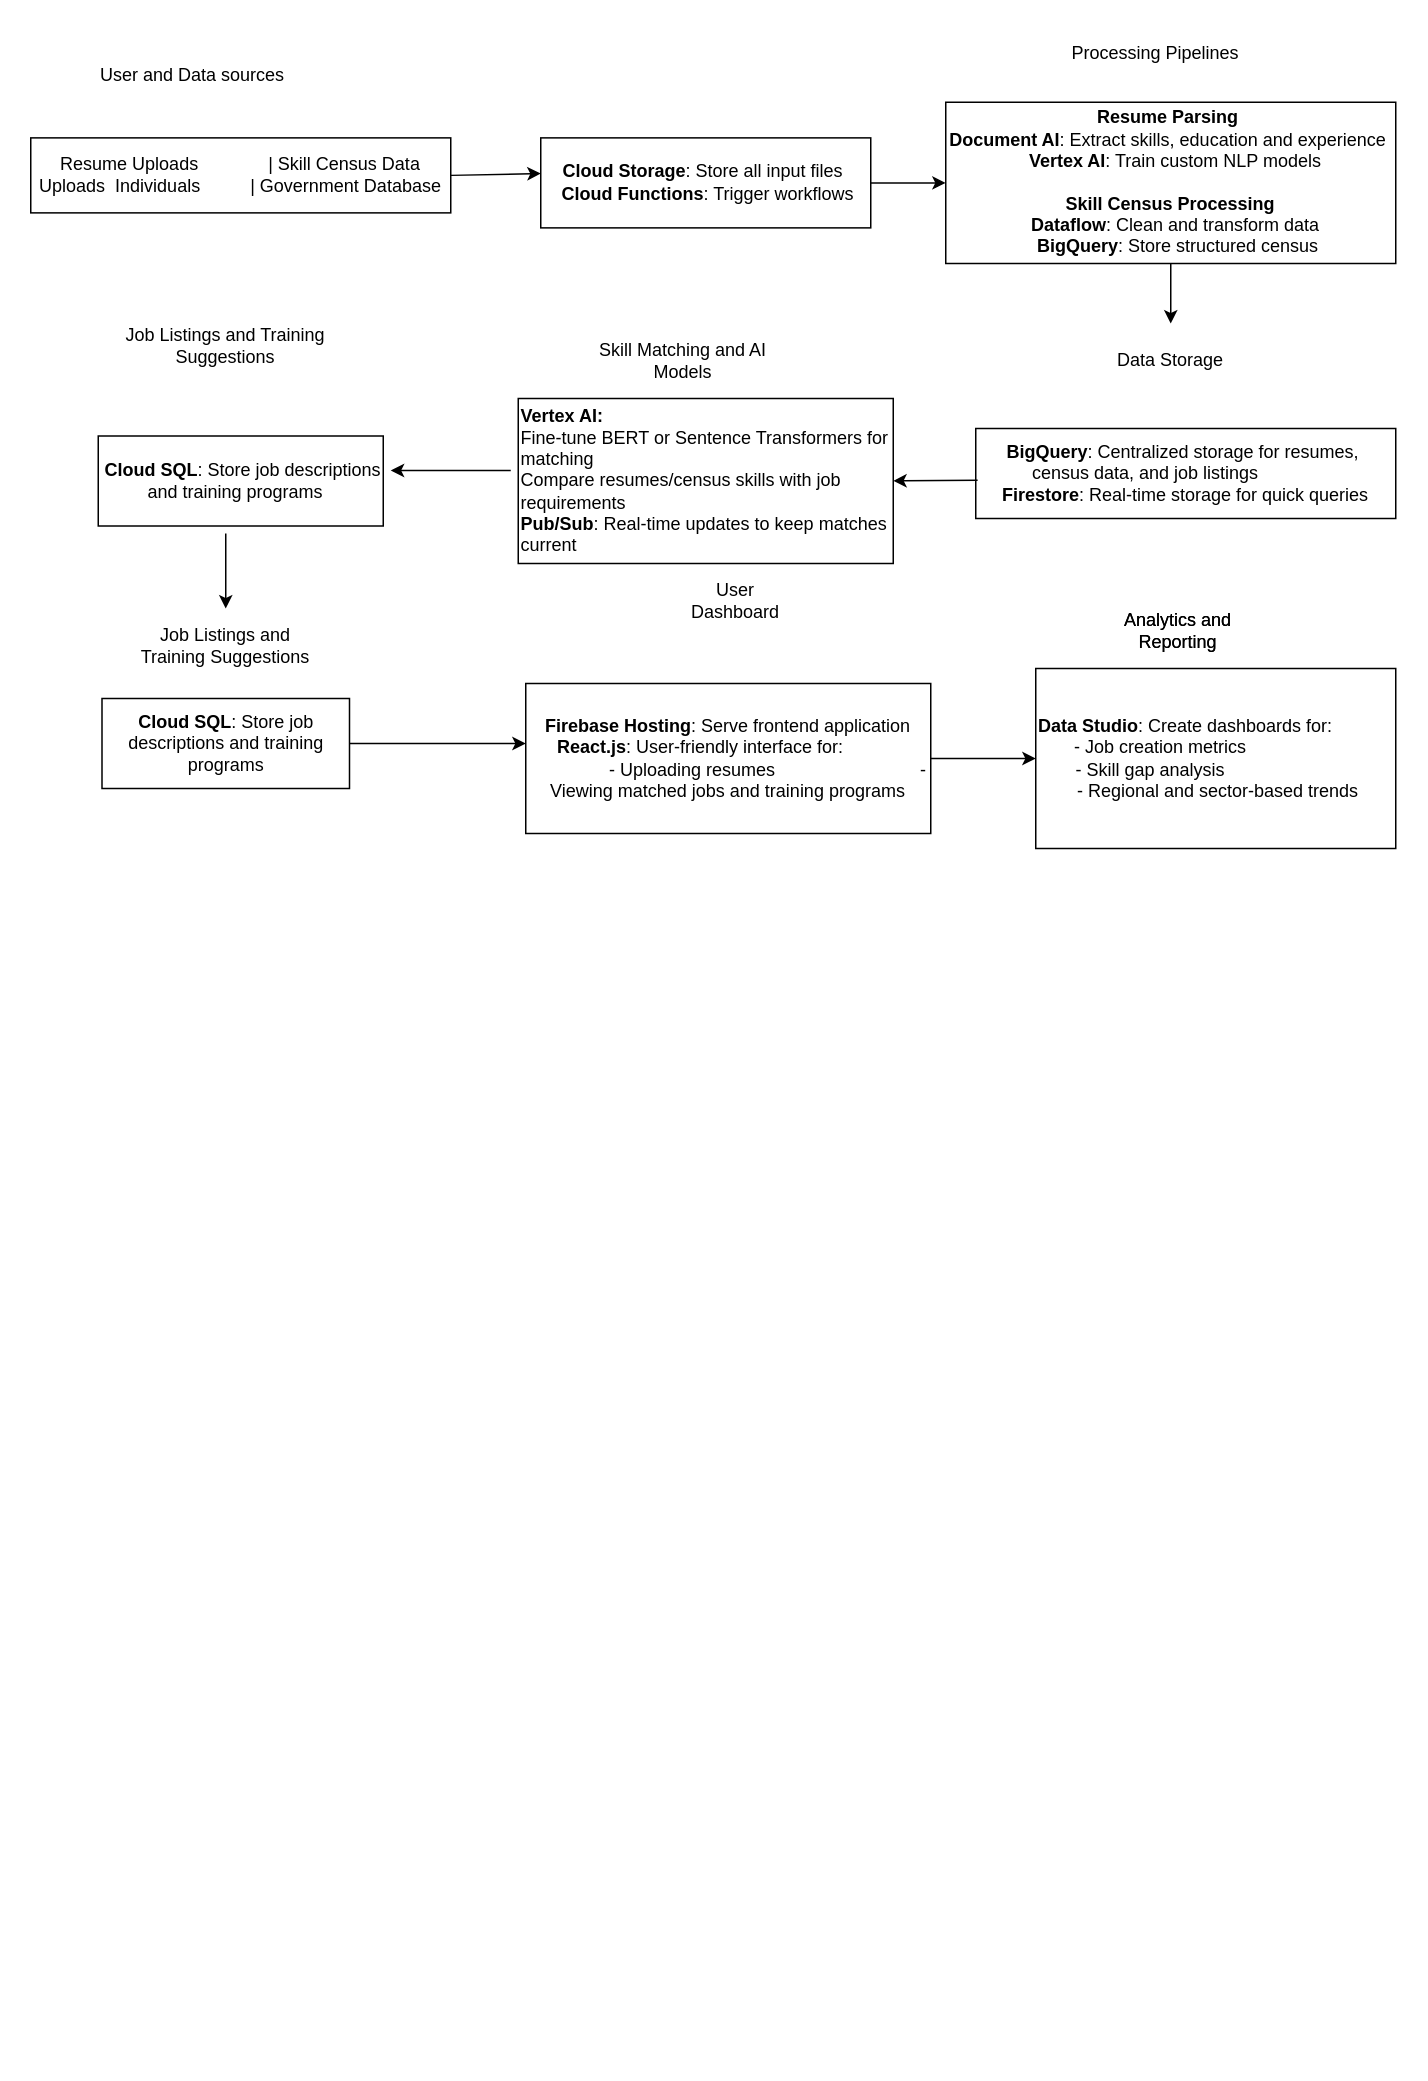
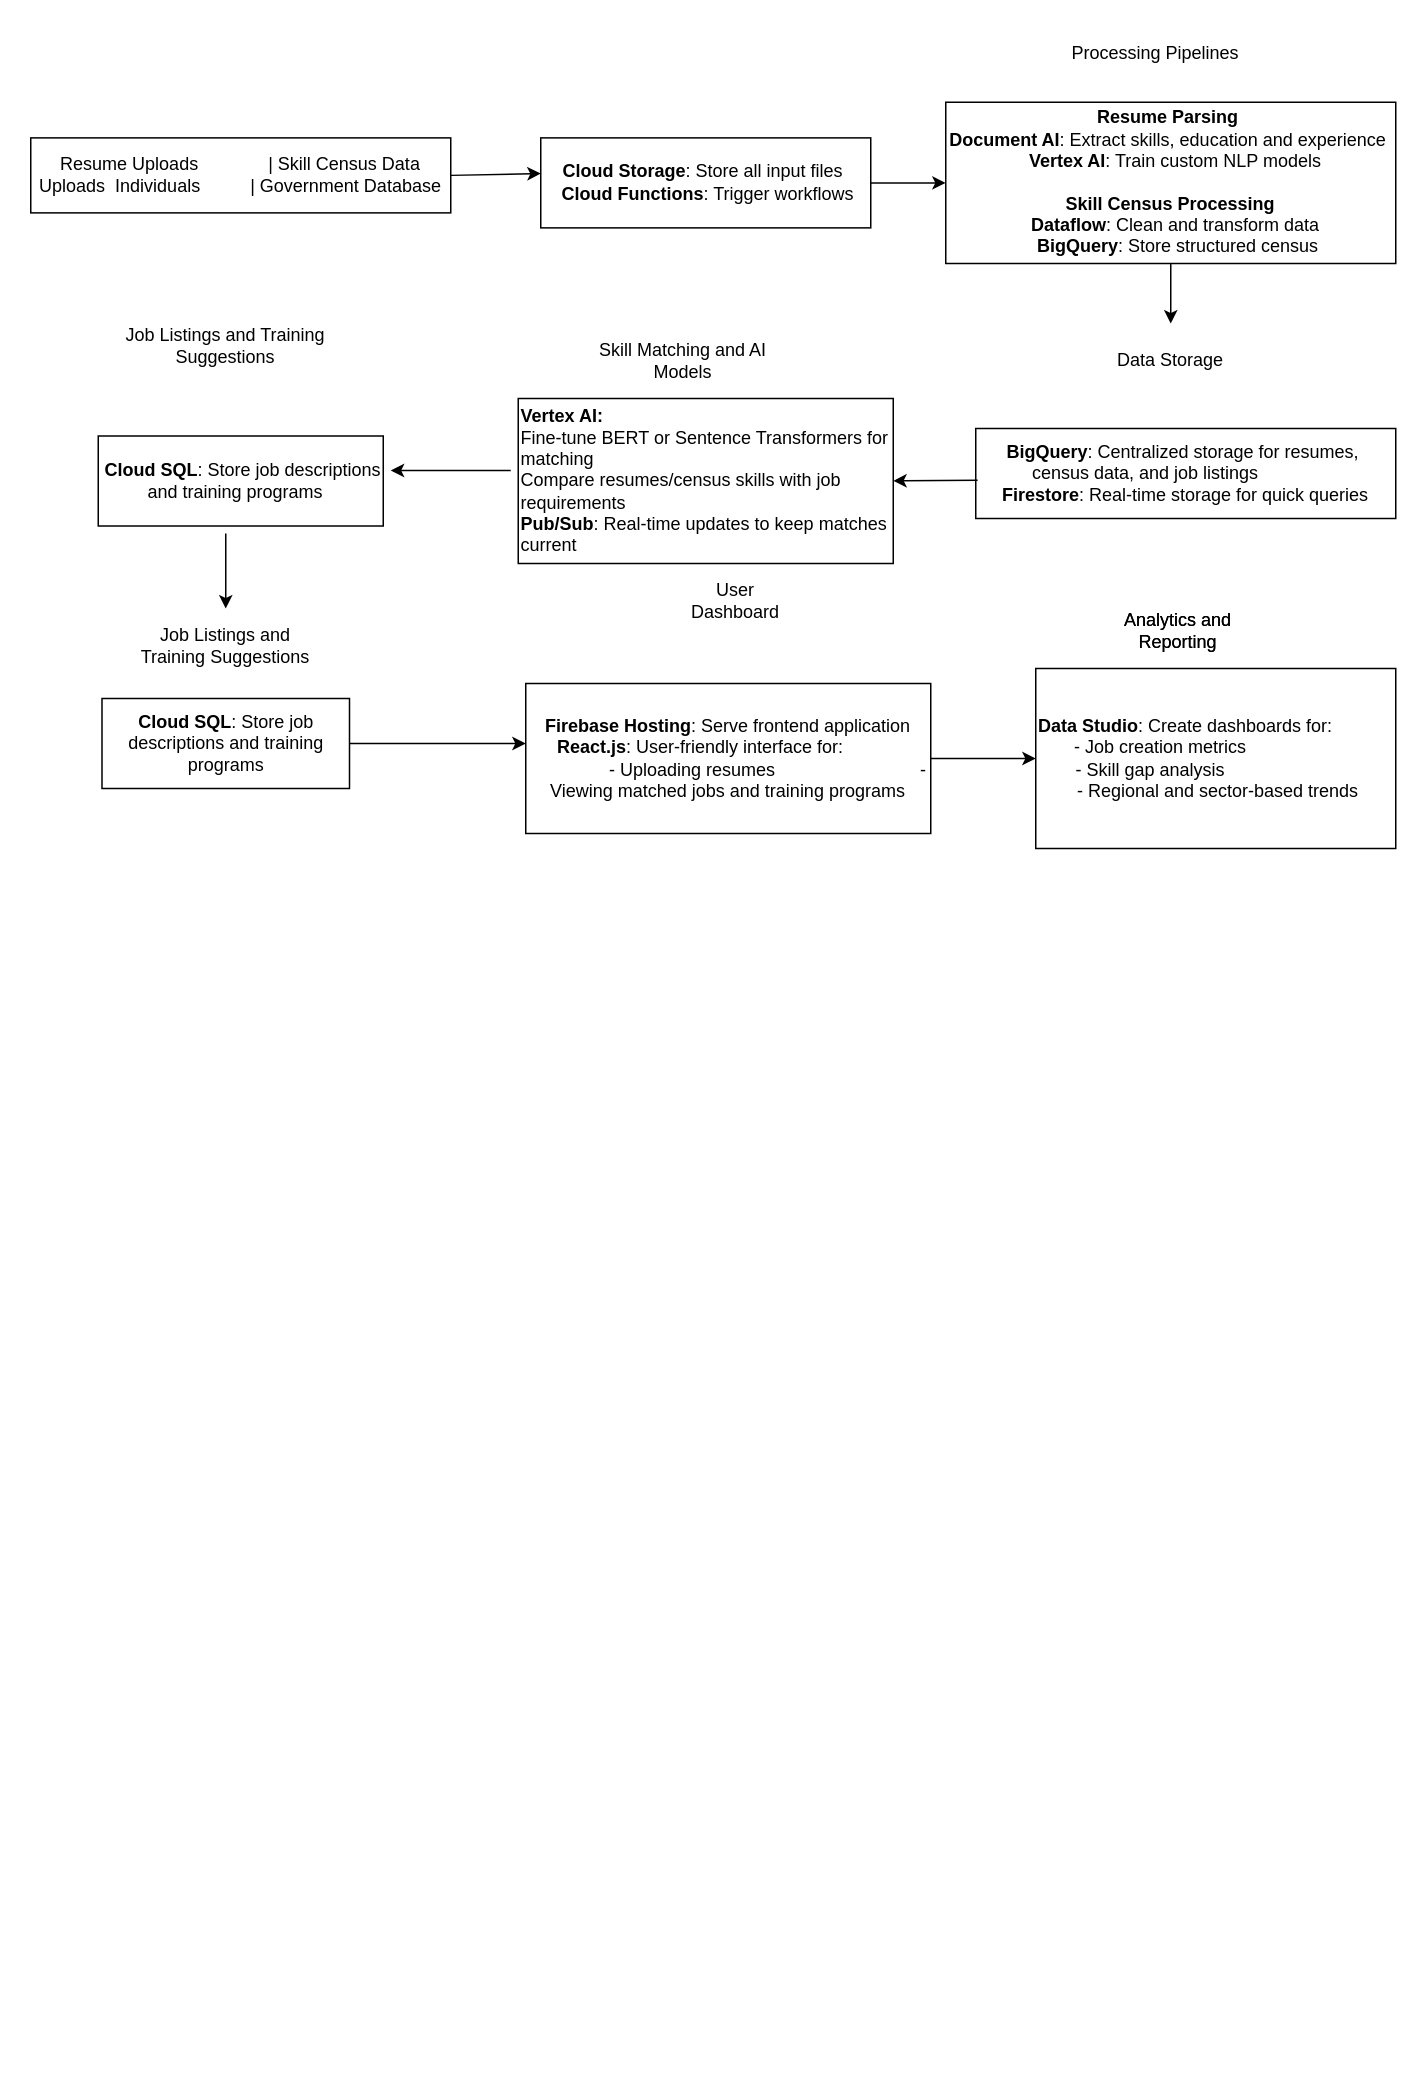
(193, 76) -> none
